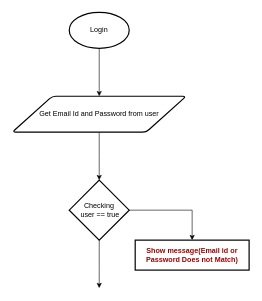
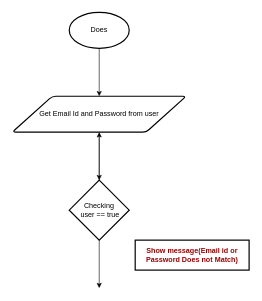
(99, 30) -> (99, 30)
(192, 234) -> (99, 179)
